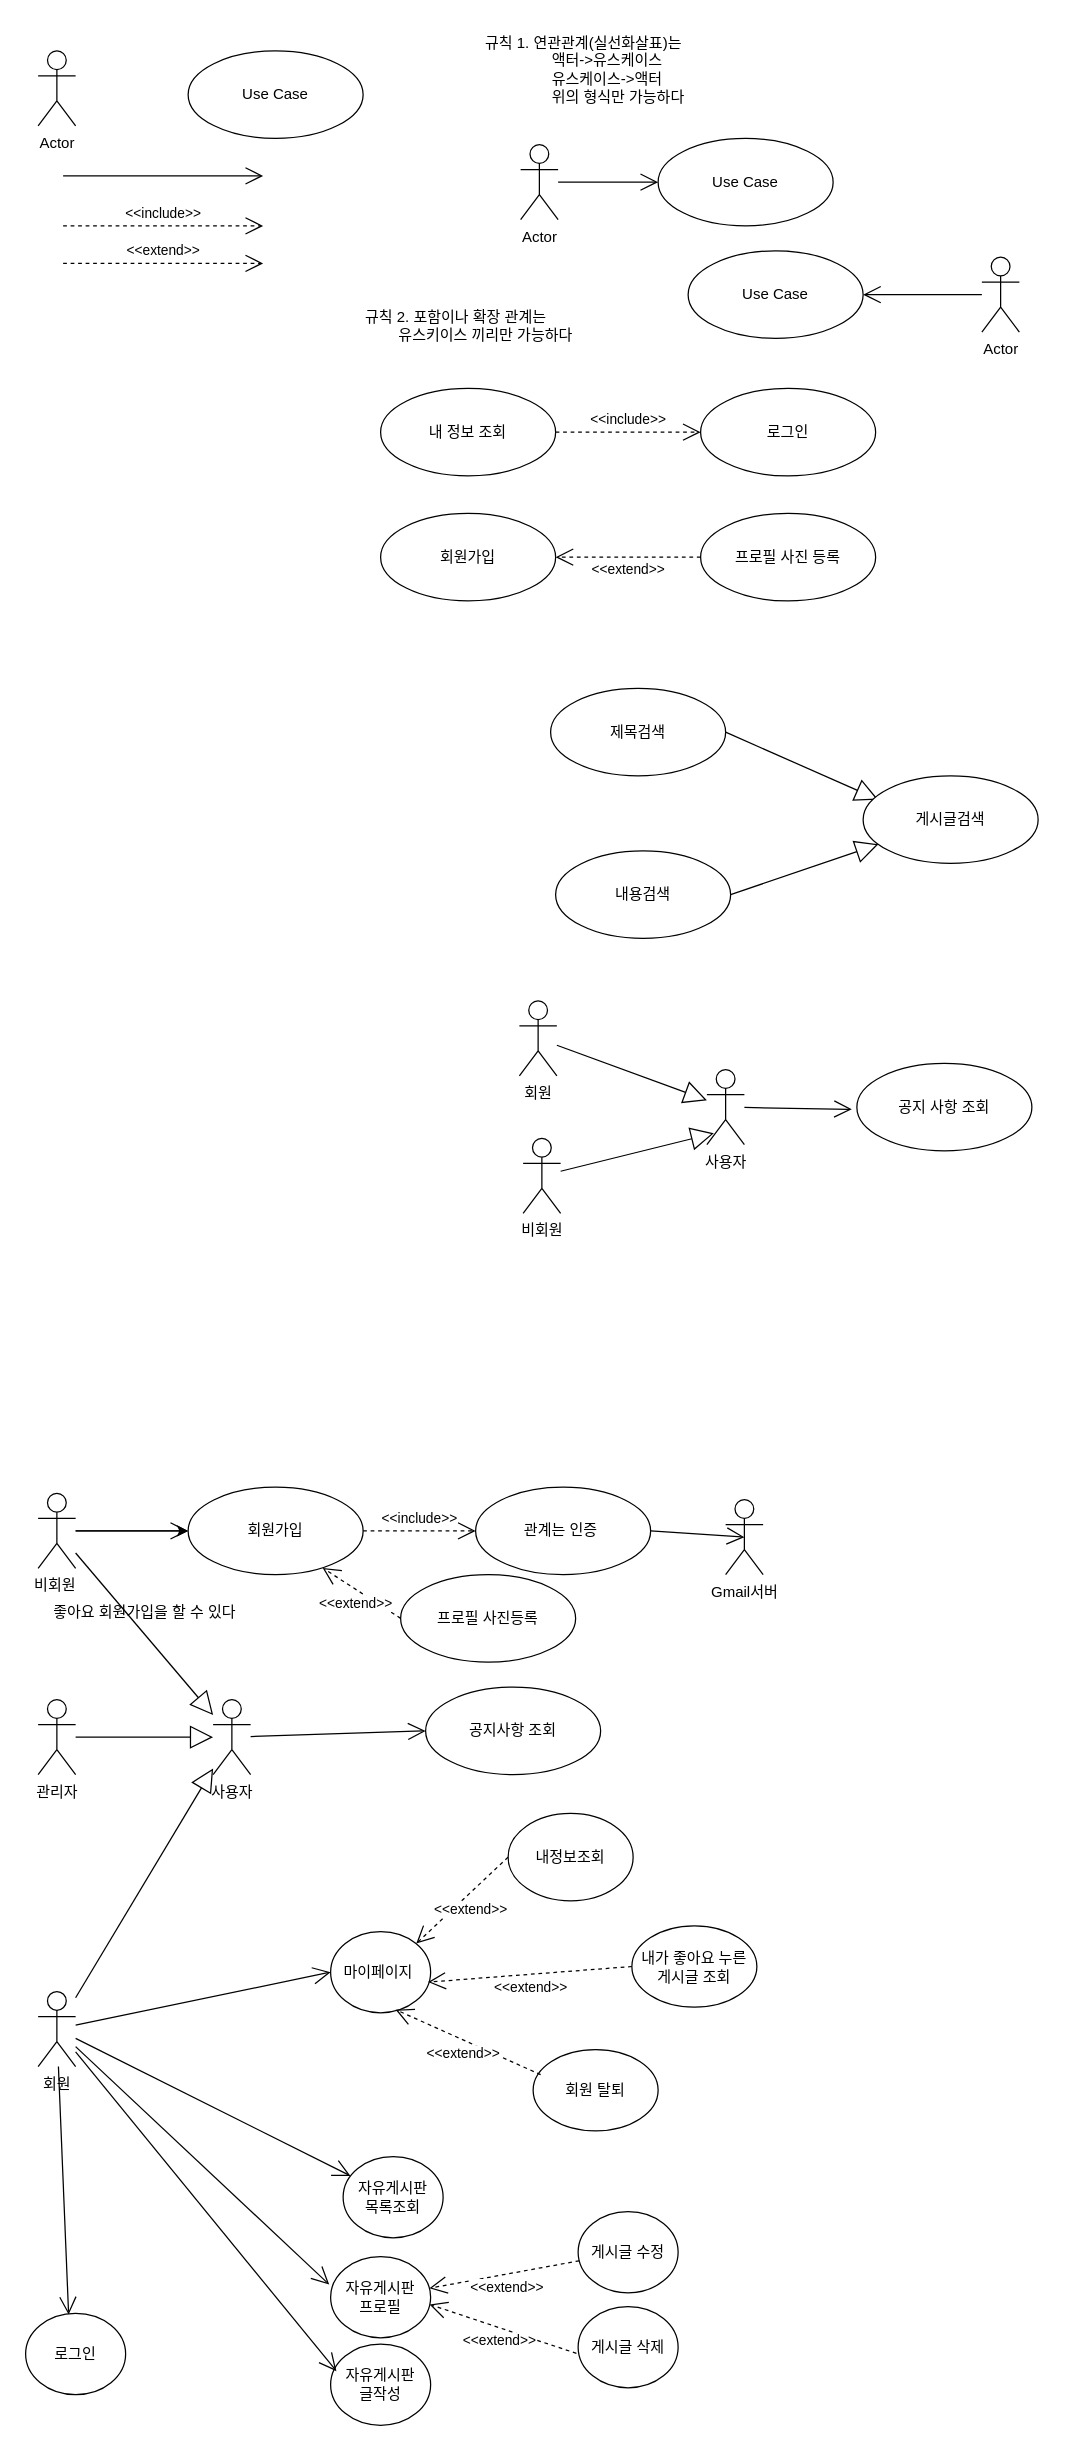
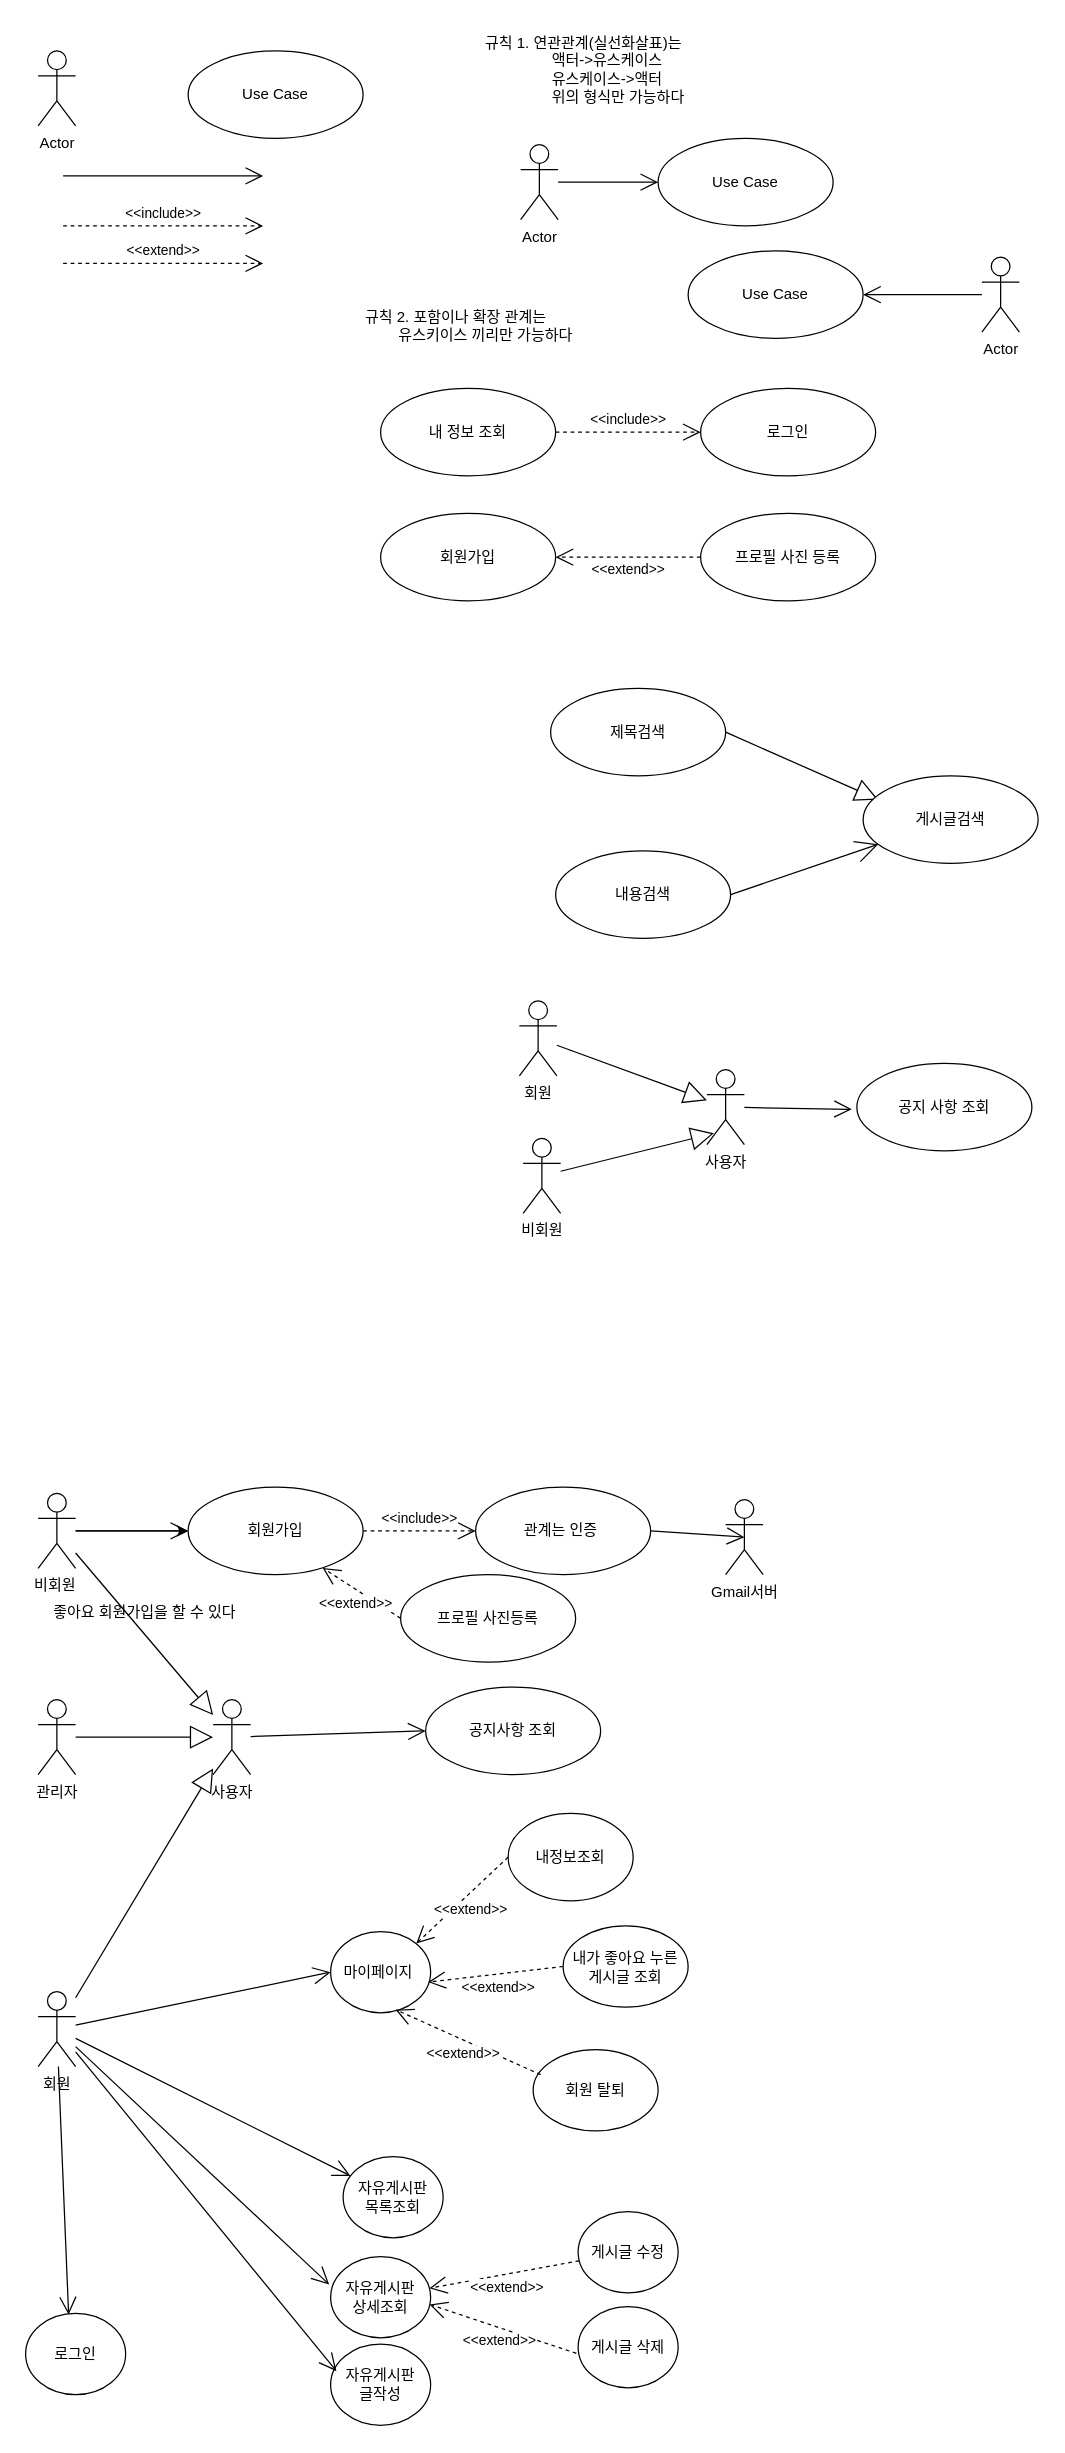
(855, 852) -> (864, 849)
(694, 1966) -> (626, 1966)
(381, 2297) -> (381, 2297)
